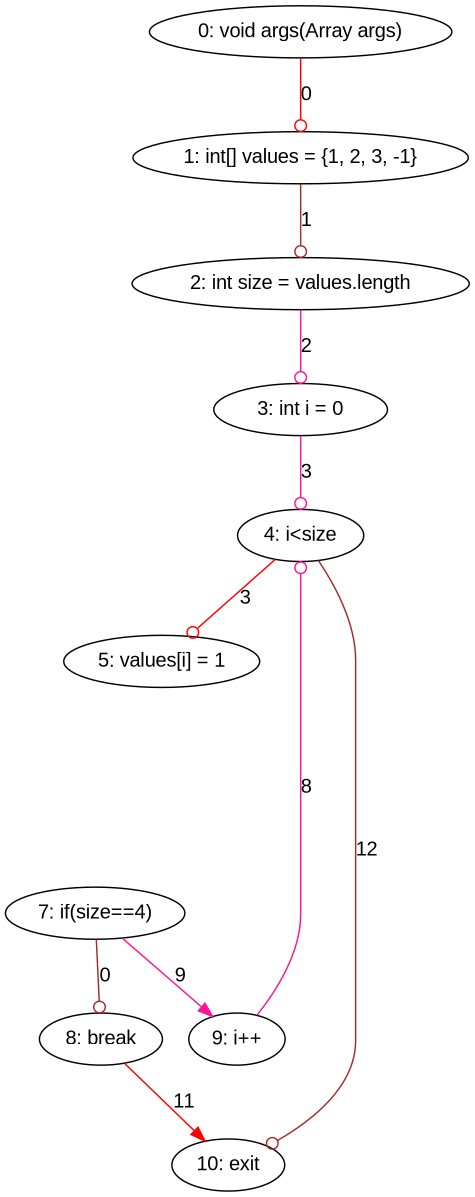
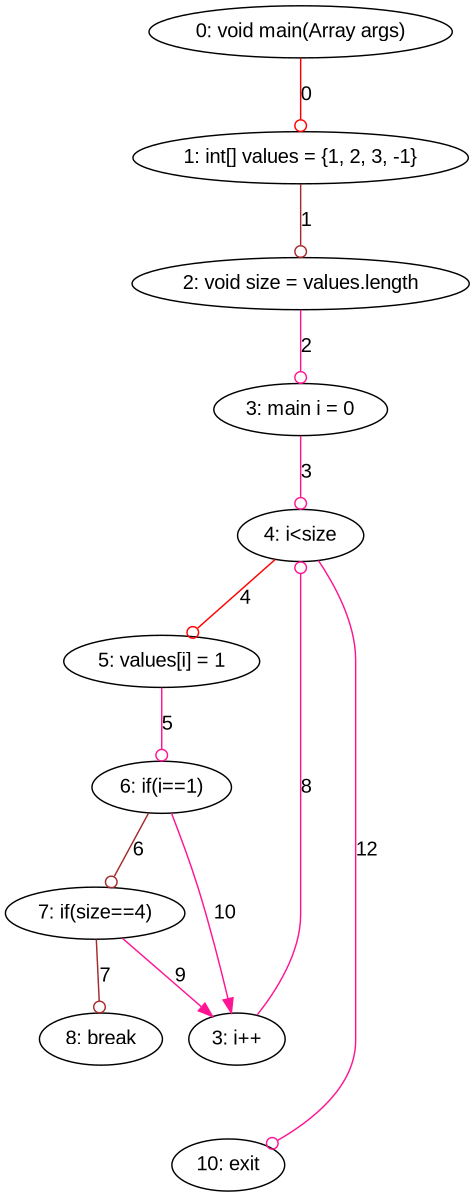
(301, 32) -> (301, 32)
(301, 284) -> (301, 284)
(301, 410) -> (301, 410)
(246, 598) -> (246, 598)
none -> (162, 787)
(356, 863) -> (356, 863)
(105, 976) -> (105, 976)
(237, 1039) -> (237, 1039)
(159, 1097) -> none
